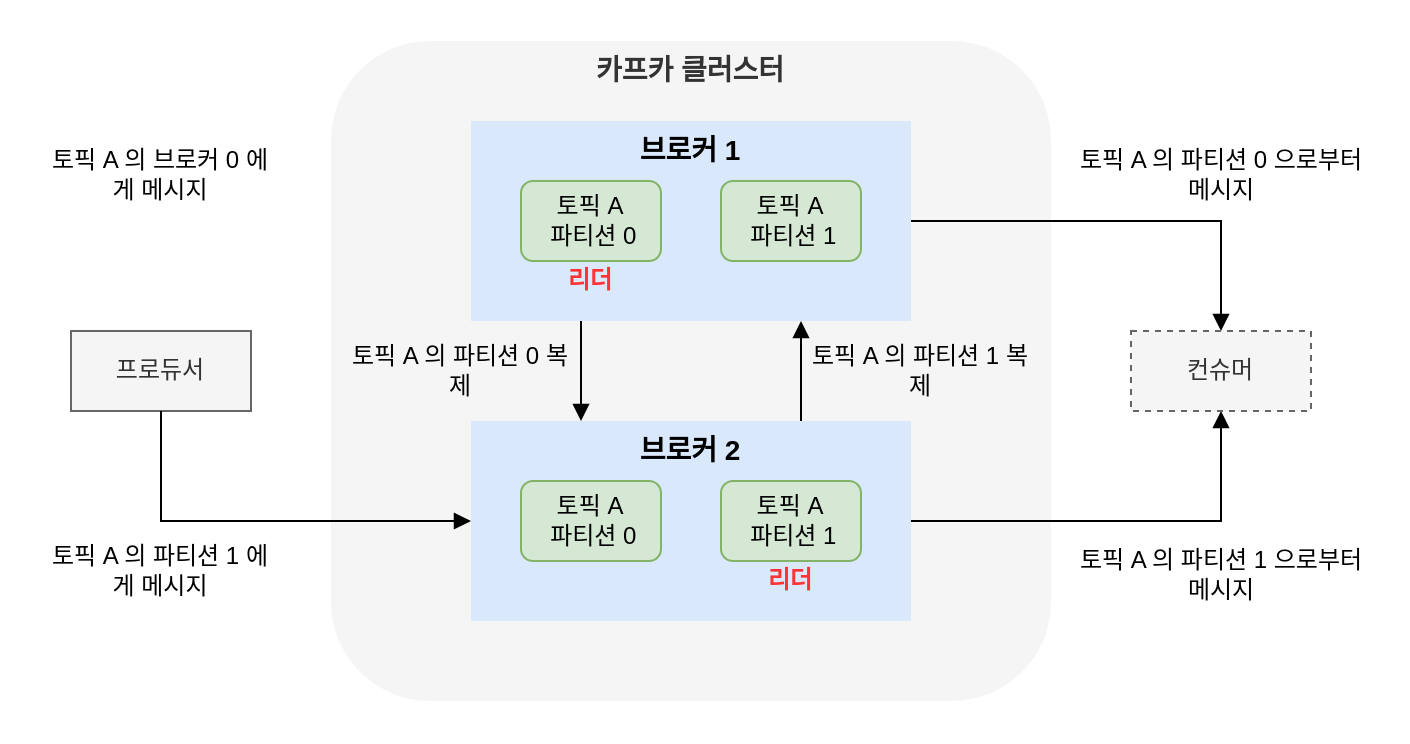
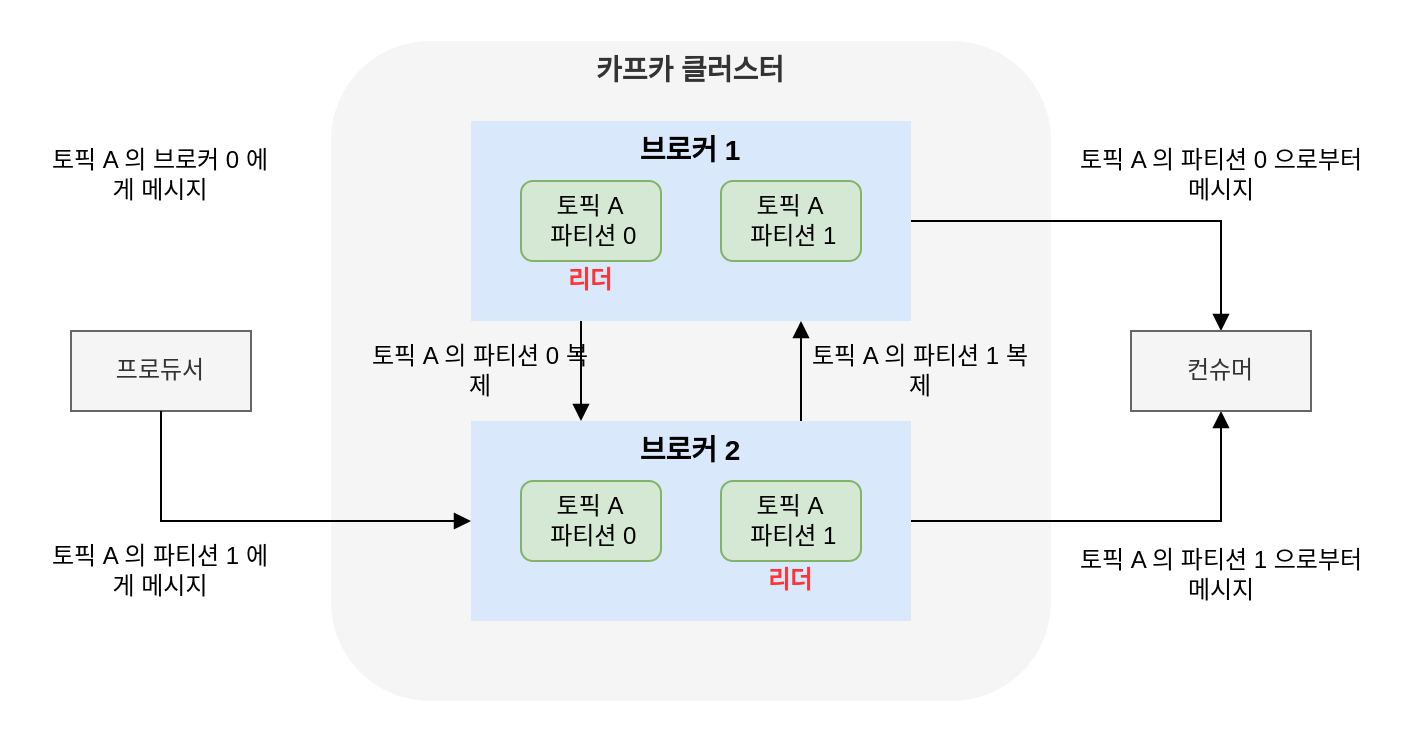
(461, 371) -> (481, 371)
(1221, 371) -> (1221, 371)
